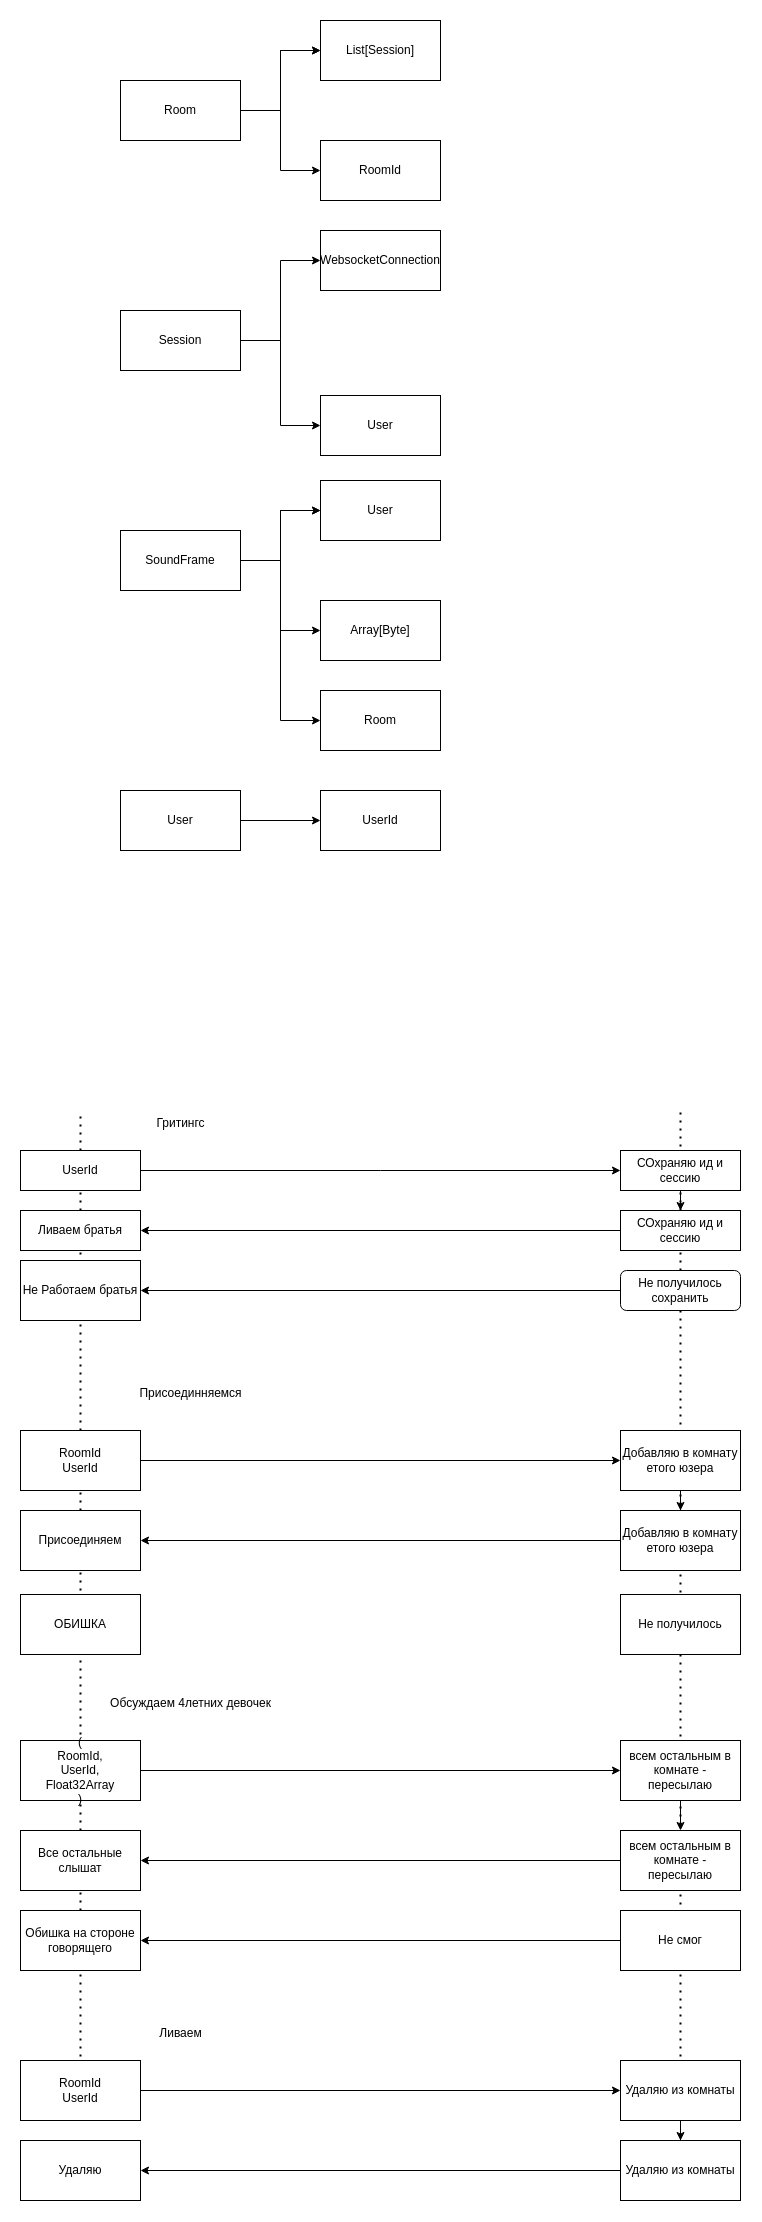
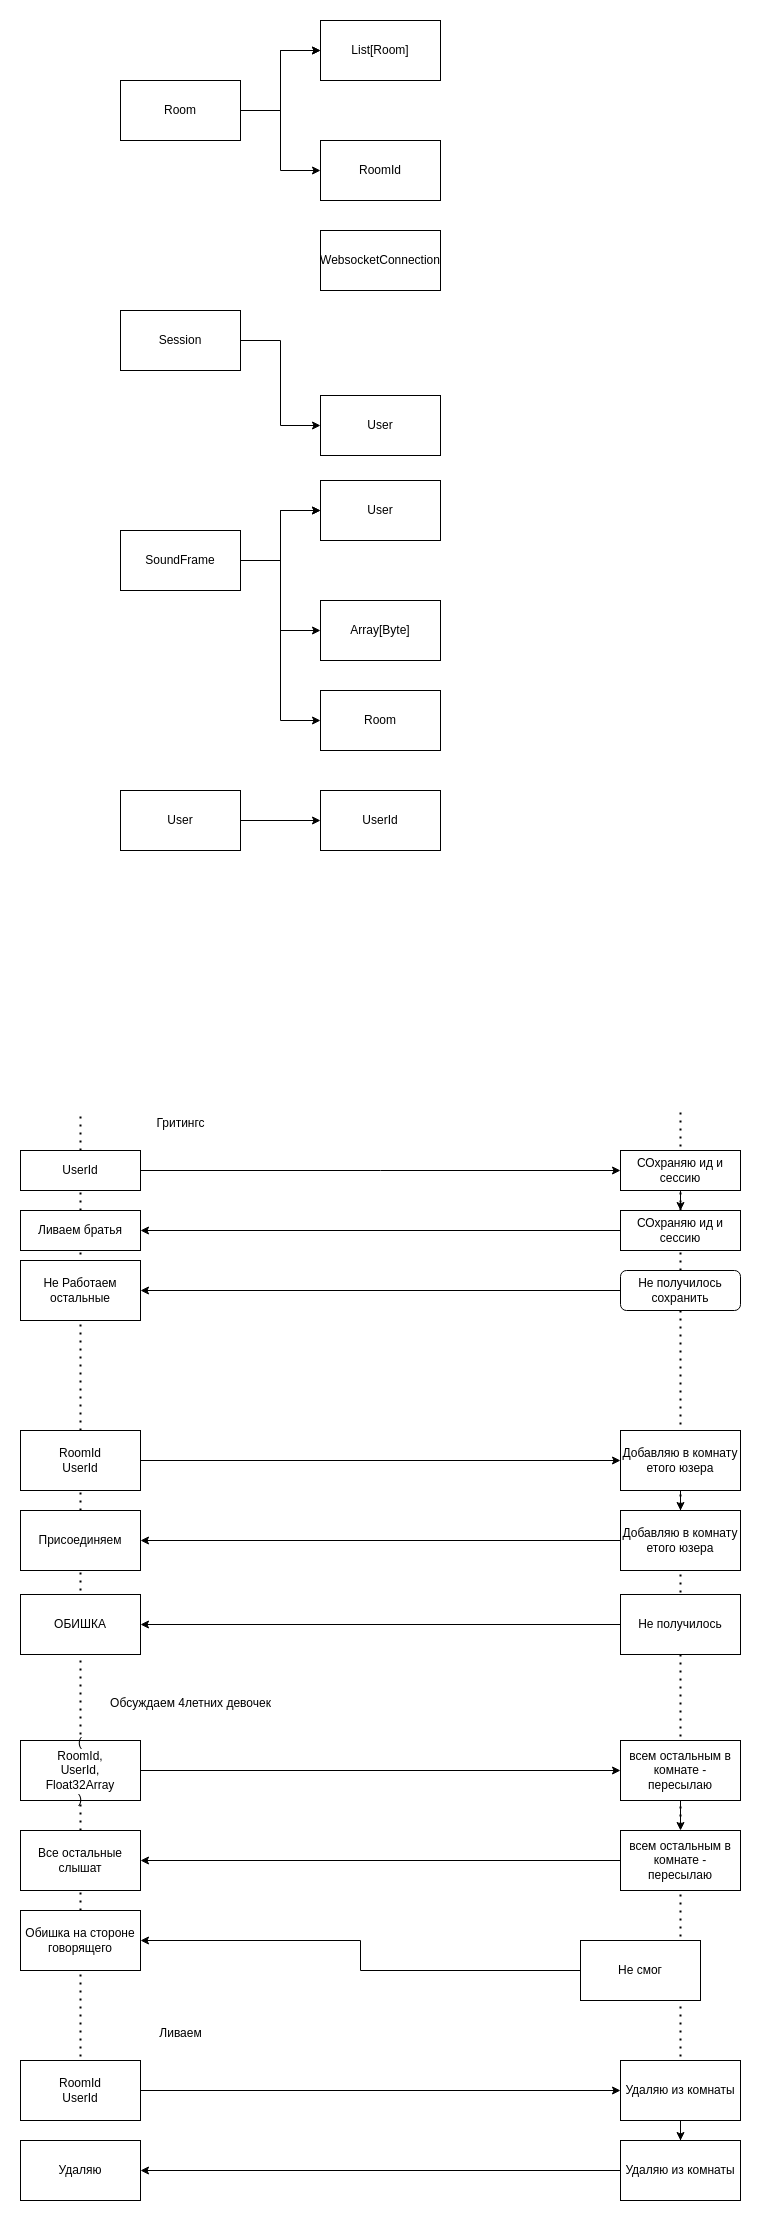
(381, 51) -> (381, 51)
(281, 284) -> none
(81, 1291) -> (81, 1291)
(191, 1394) -> none
none -> (384, 1625)
(681, 1941) -> (641, 1971)
